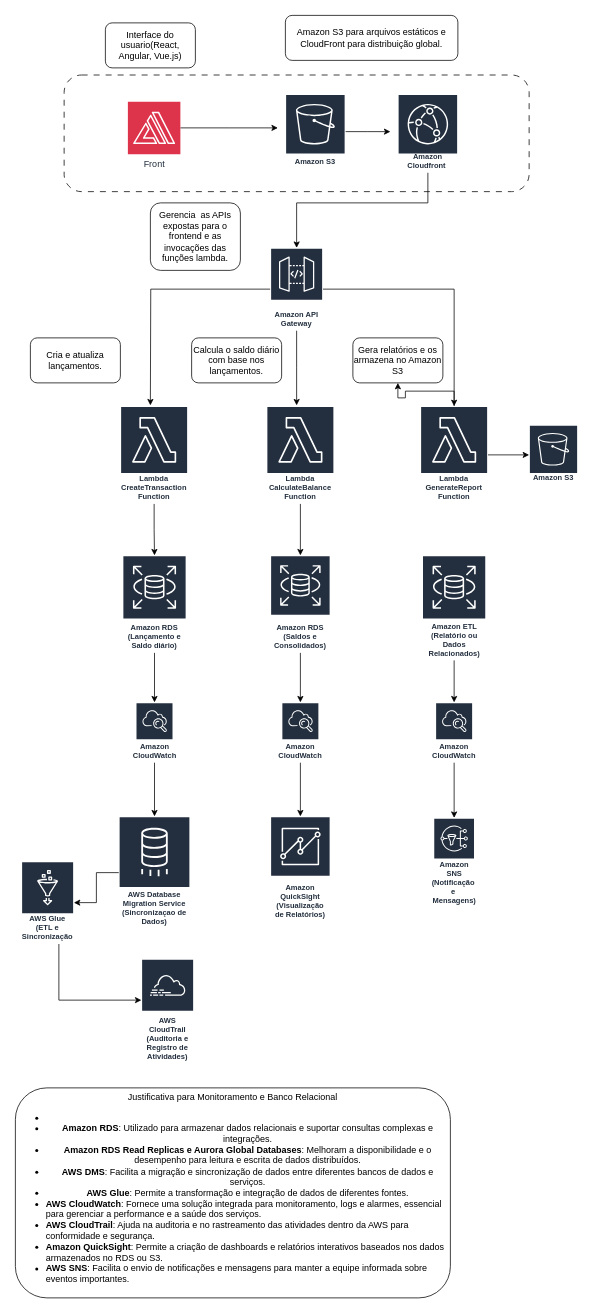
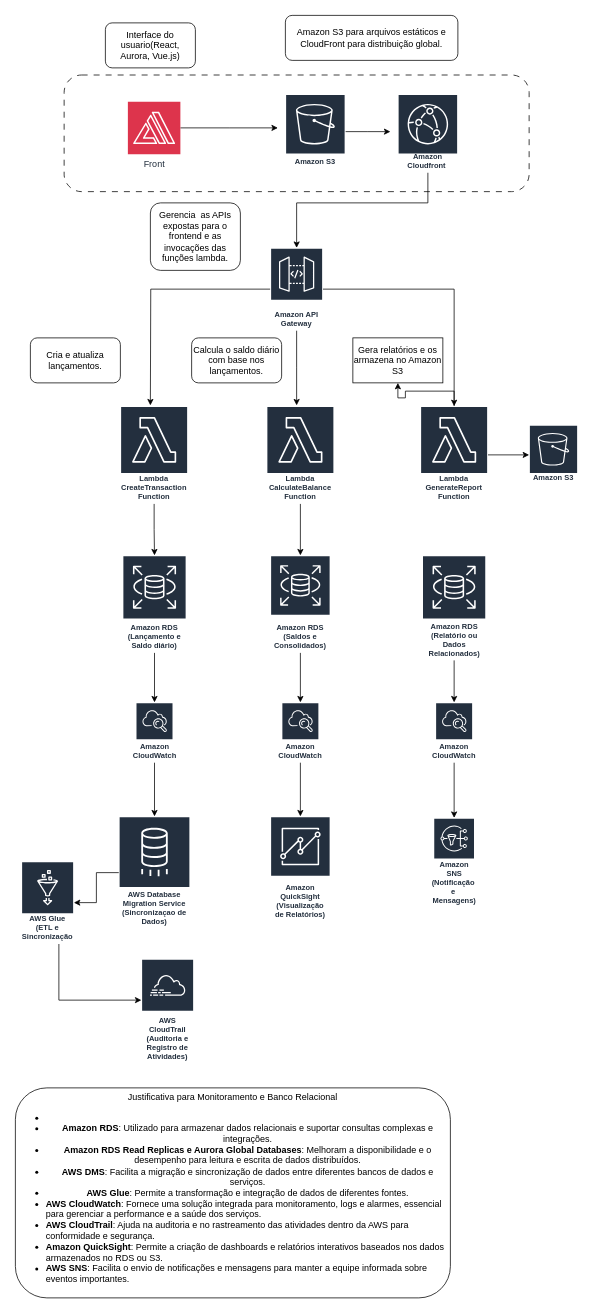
(150, 45) -> (150, 45)
(398, 360) -> (398, 360)
(455, 644) -> (455, 644)
